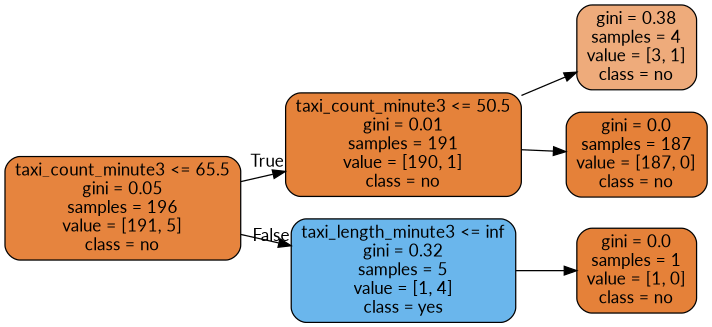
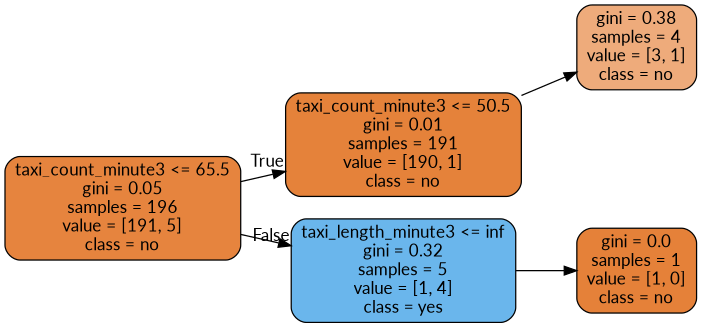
(637, 155) -> none
